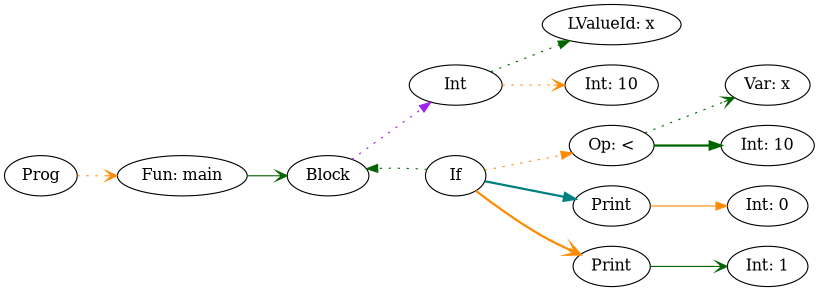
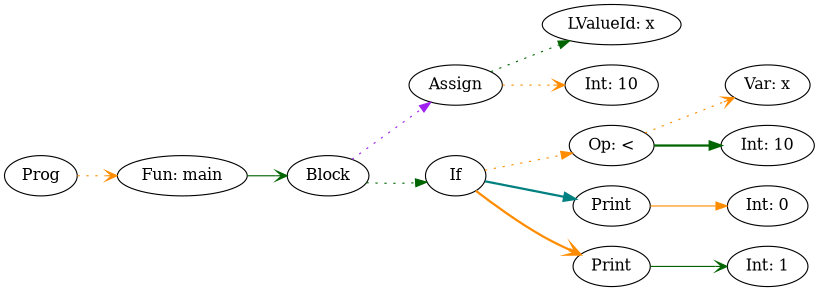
(456, 85) -> (456, 85)
(684, 117) -> (684, 117)
(402, 168) -> (391, 183)
